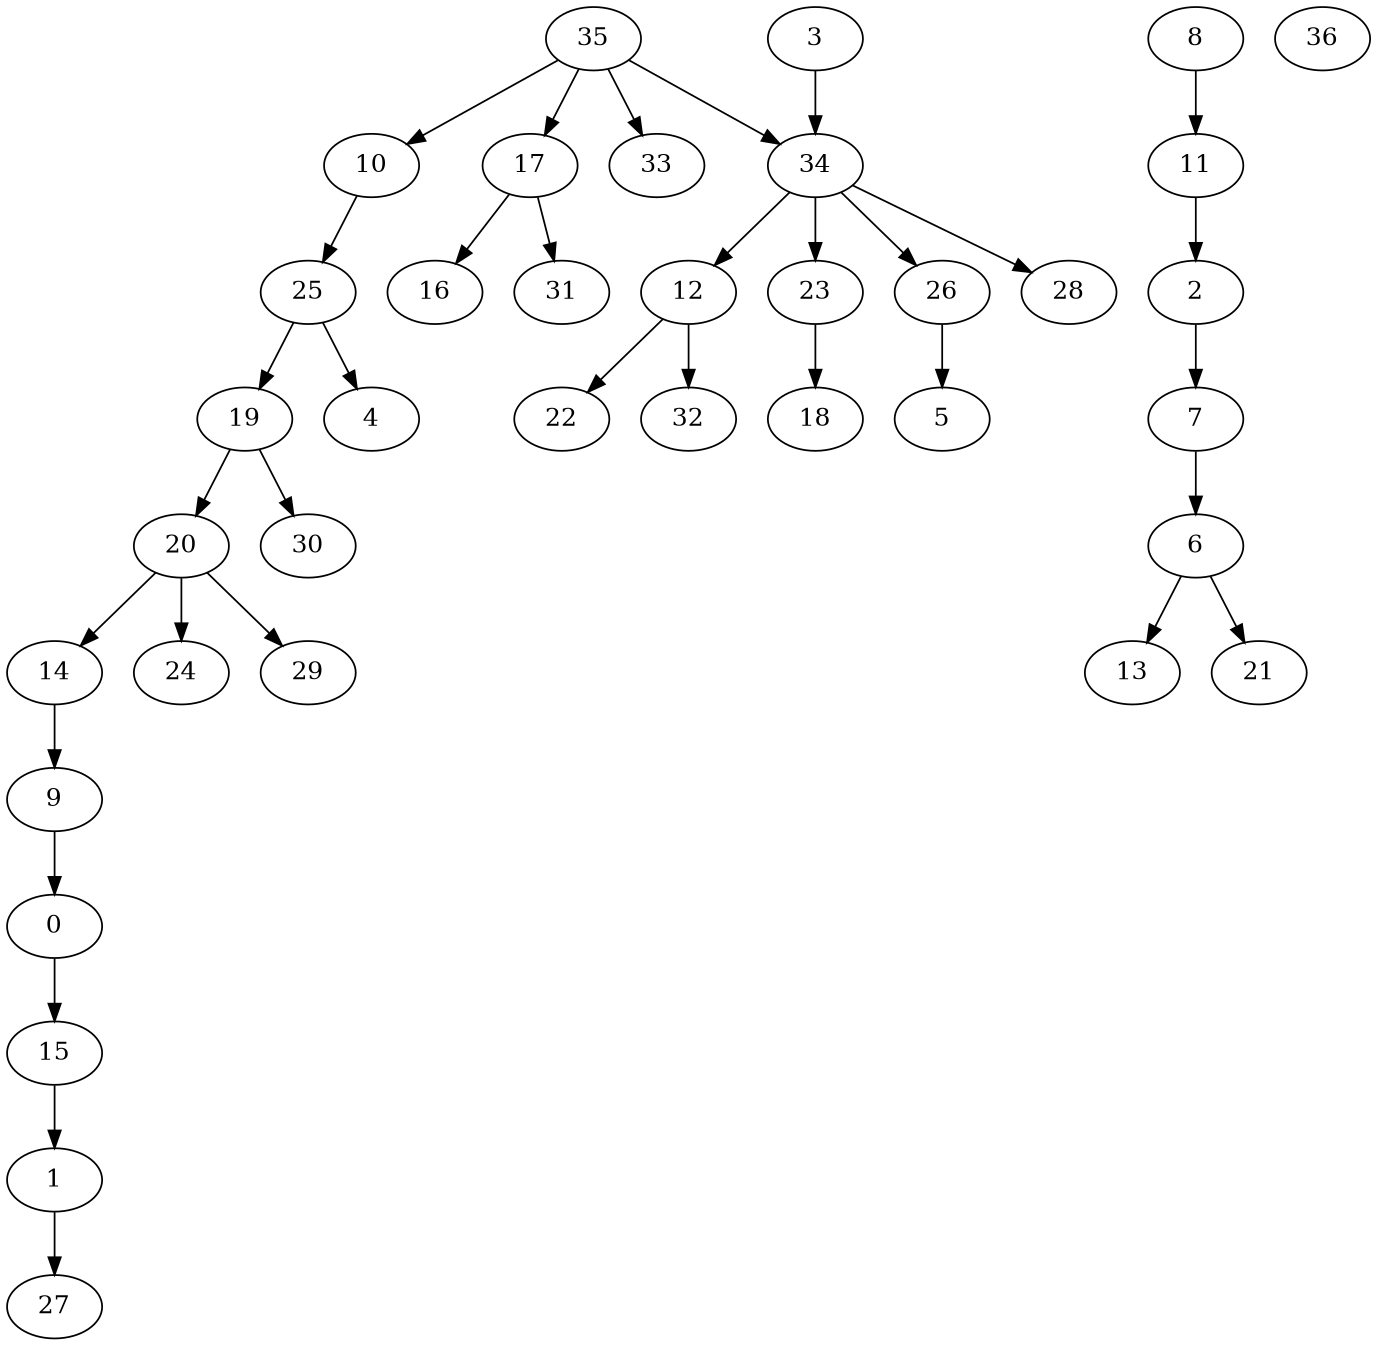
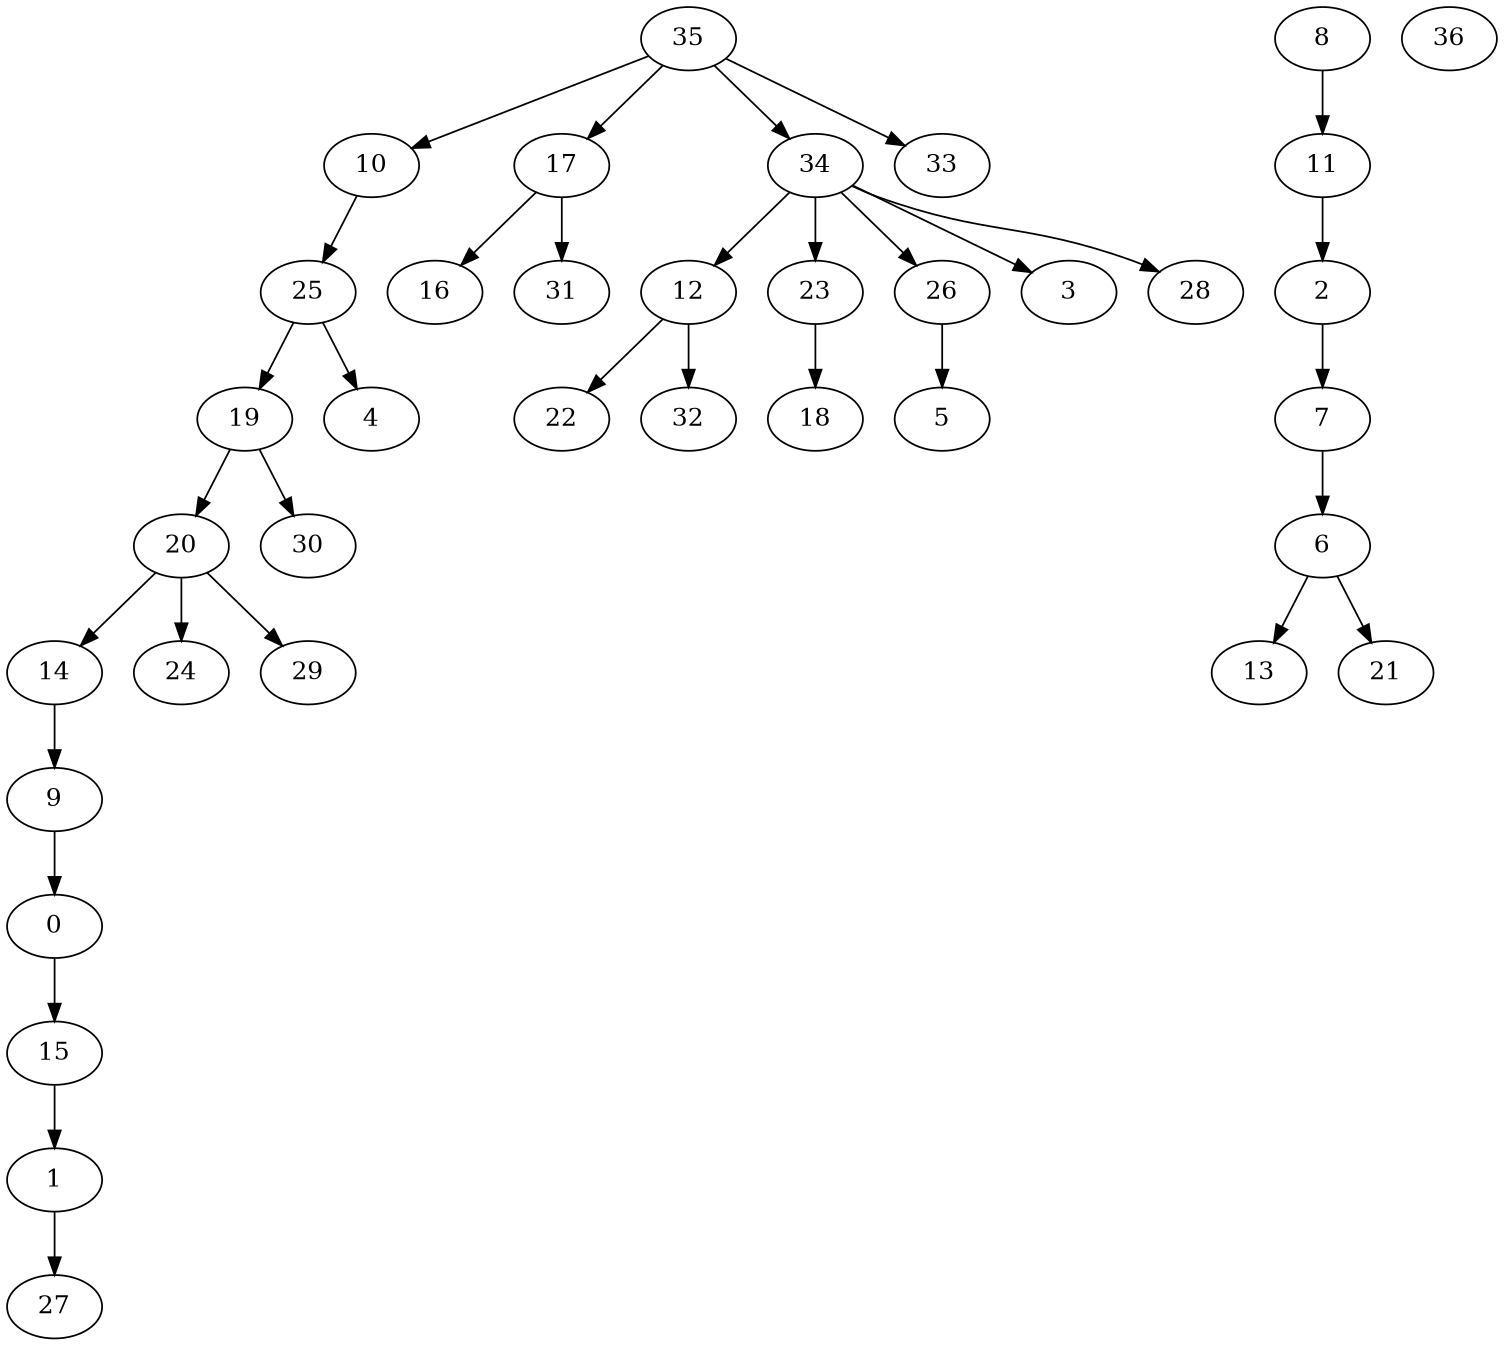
(815, 94) -> (938, 227)
